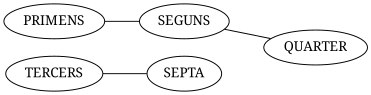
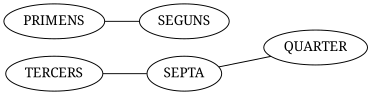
(248, 34) -> (245, 62)
